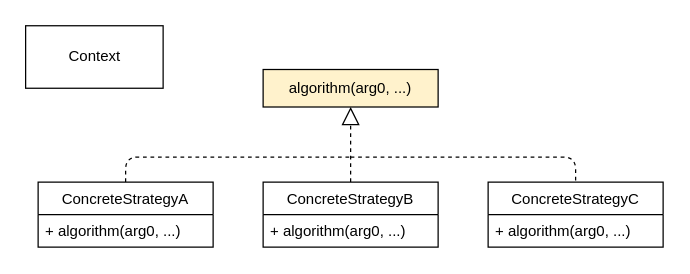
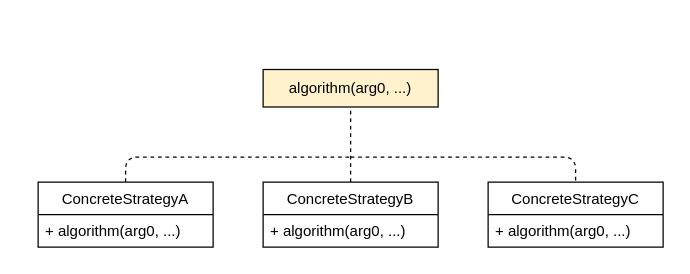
(94, 57) -> none
(351, 126) -> (351, 117)
